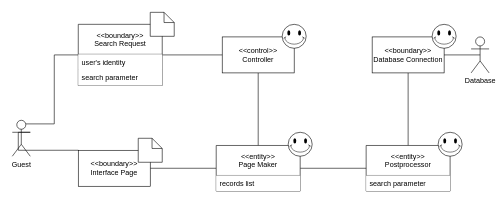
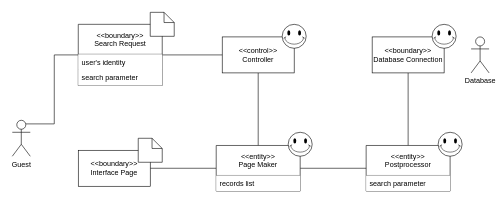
(461, 55) -> none
(40, 150) -> none
